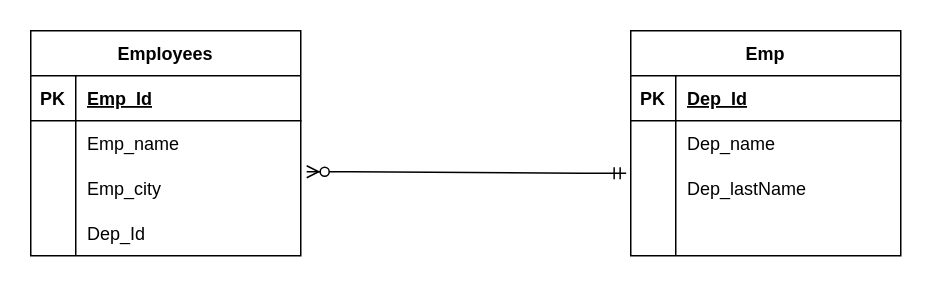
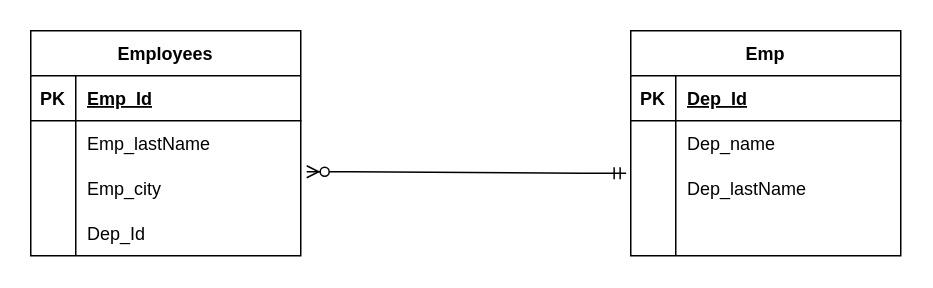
(127, 144) -> (145, 144)
